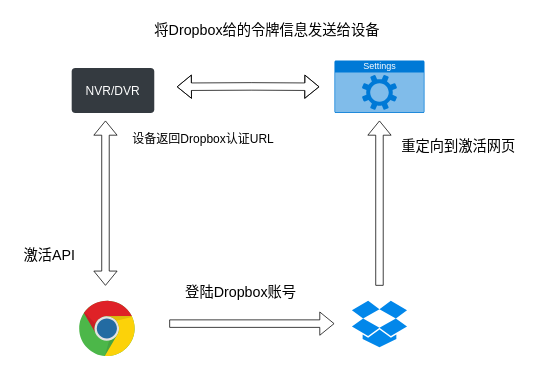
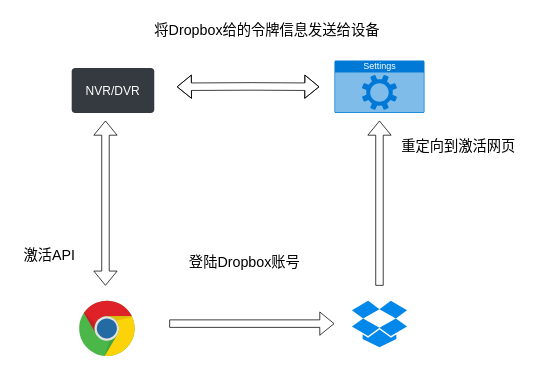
(203, 139) -> none
(240, 293) -> (244, 263)
